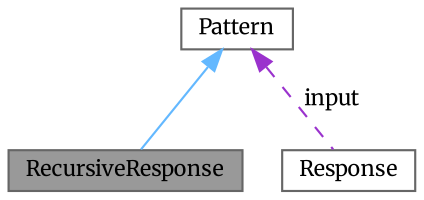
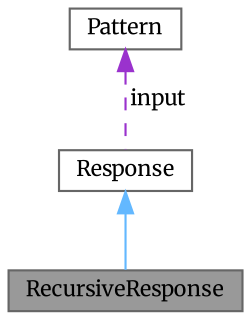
(175, 108) -> (126, 242)
